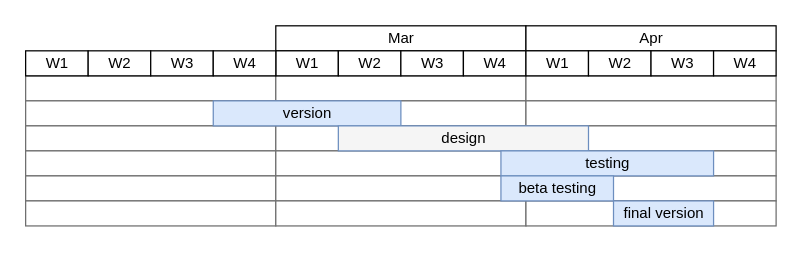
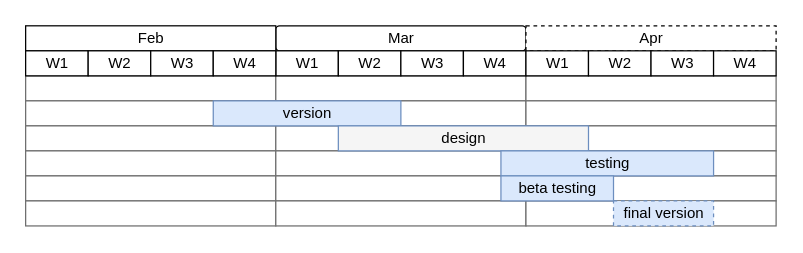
none -> (151, 38)
(401, 38) -> (401, 38)
(651, 38) -> (651, 38)
(663, 213) -> (663, 213)
